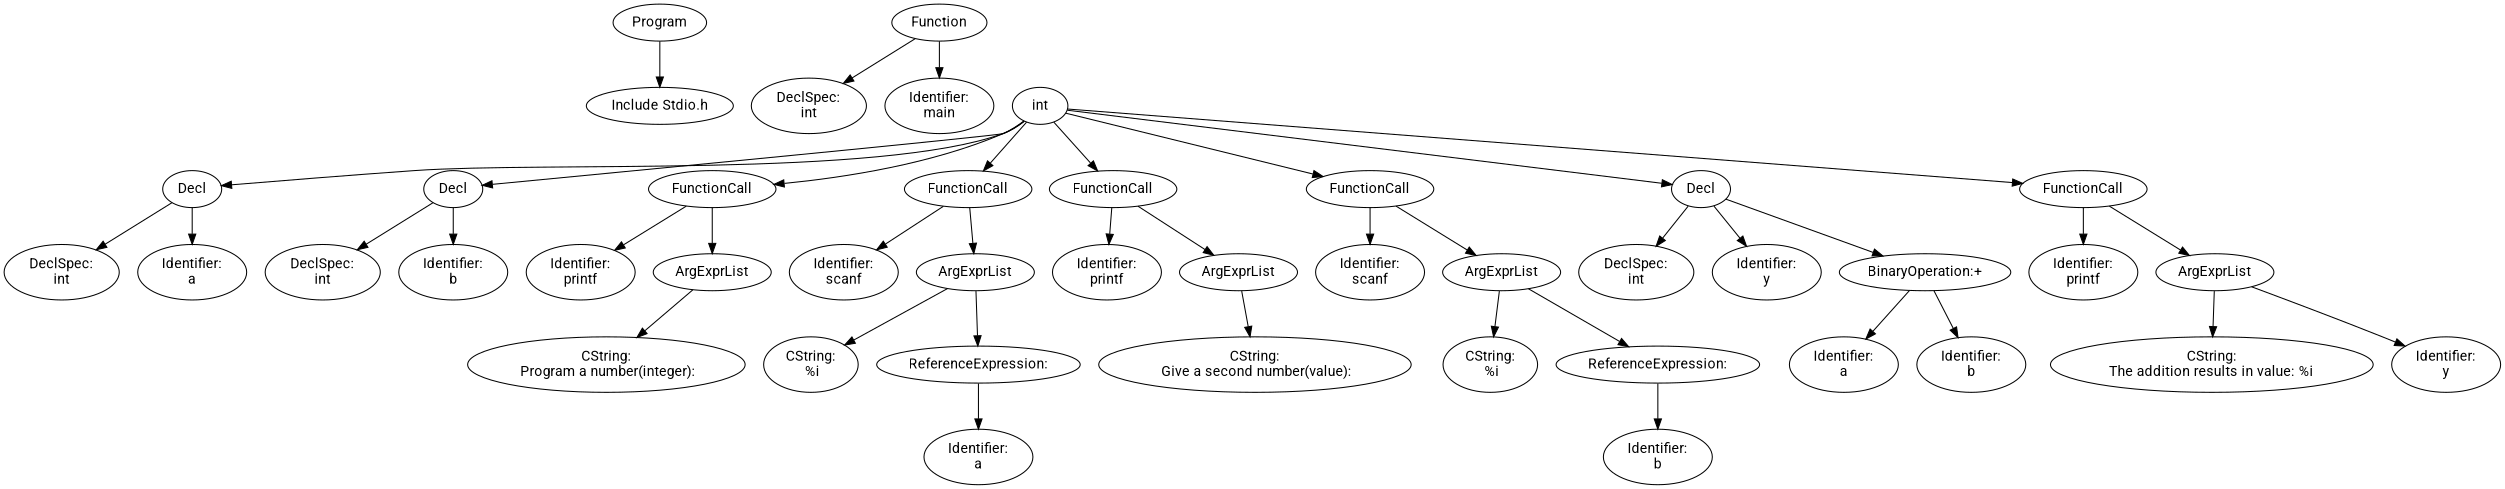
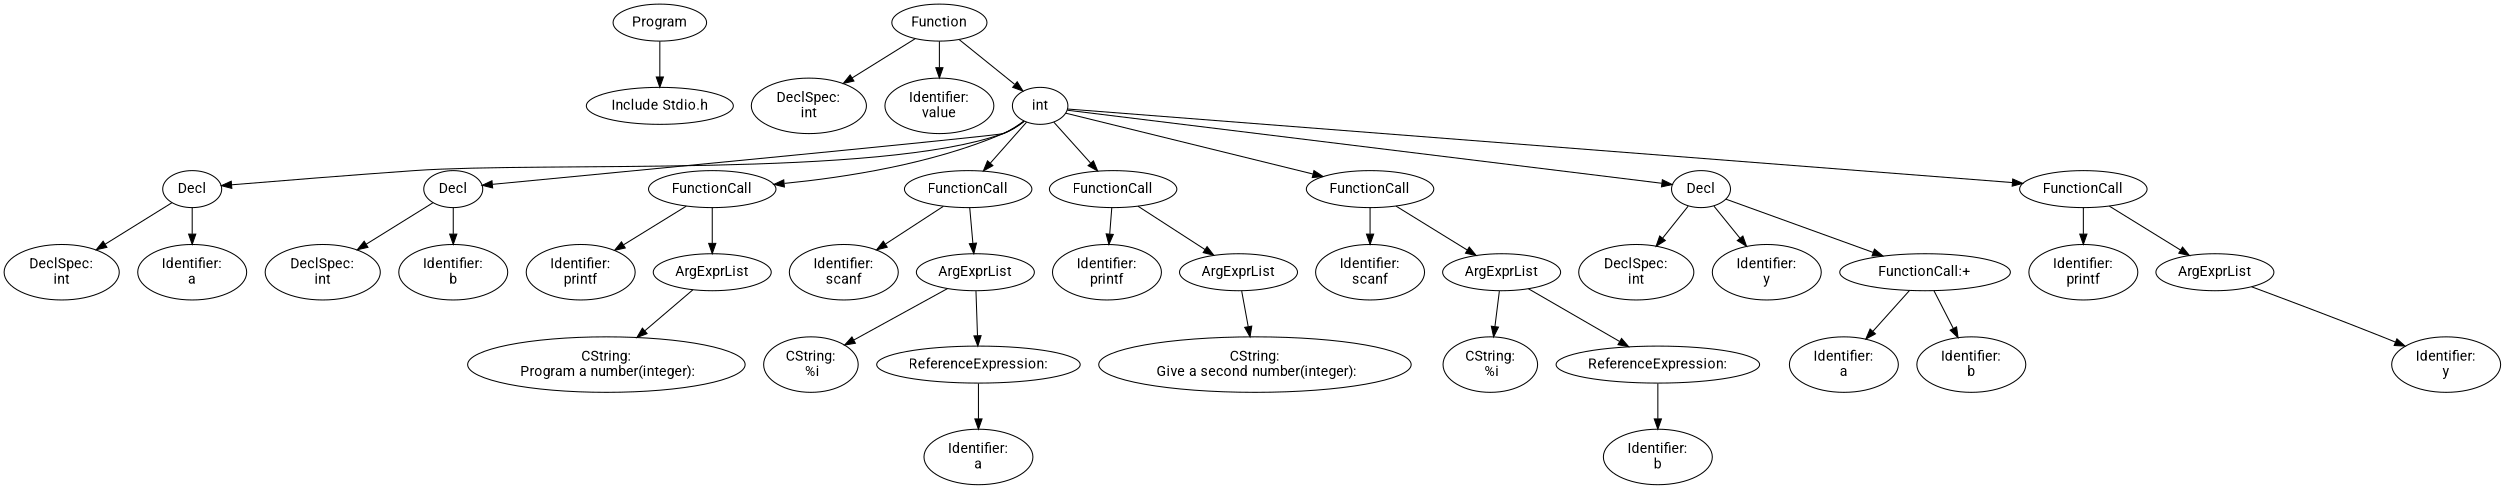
none -> (987, 62)
(939, 106) -> (939, 106)
(1925, 272) -> (1925, 272)
(1255, 365) -> (1255, 365)
(2212, 365) -> none
